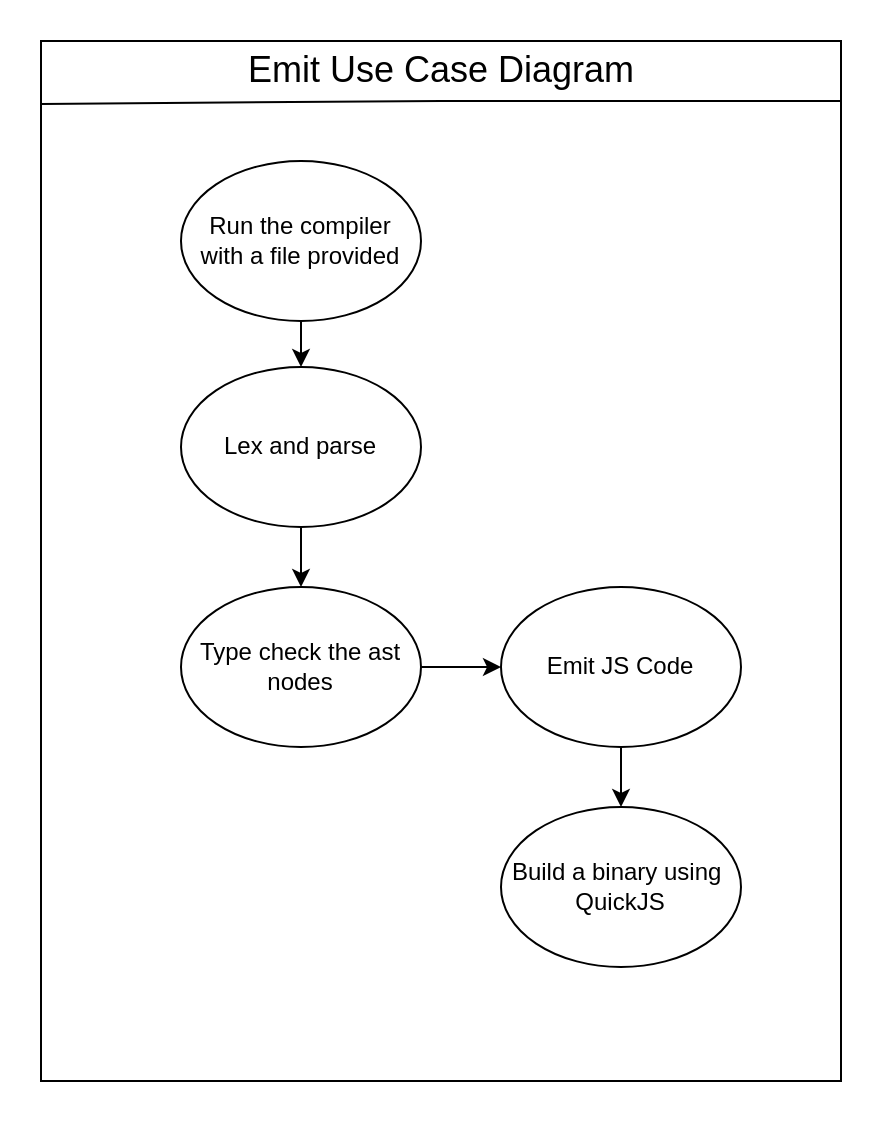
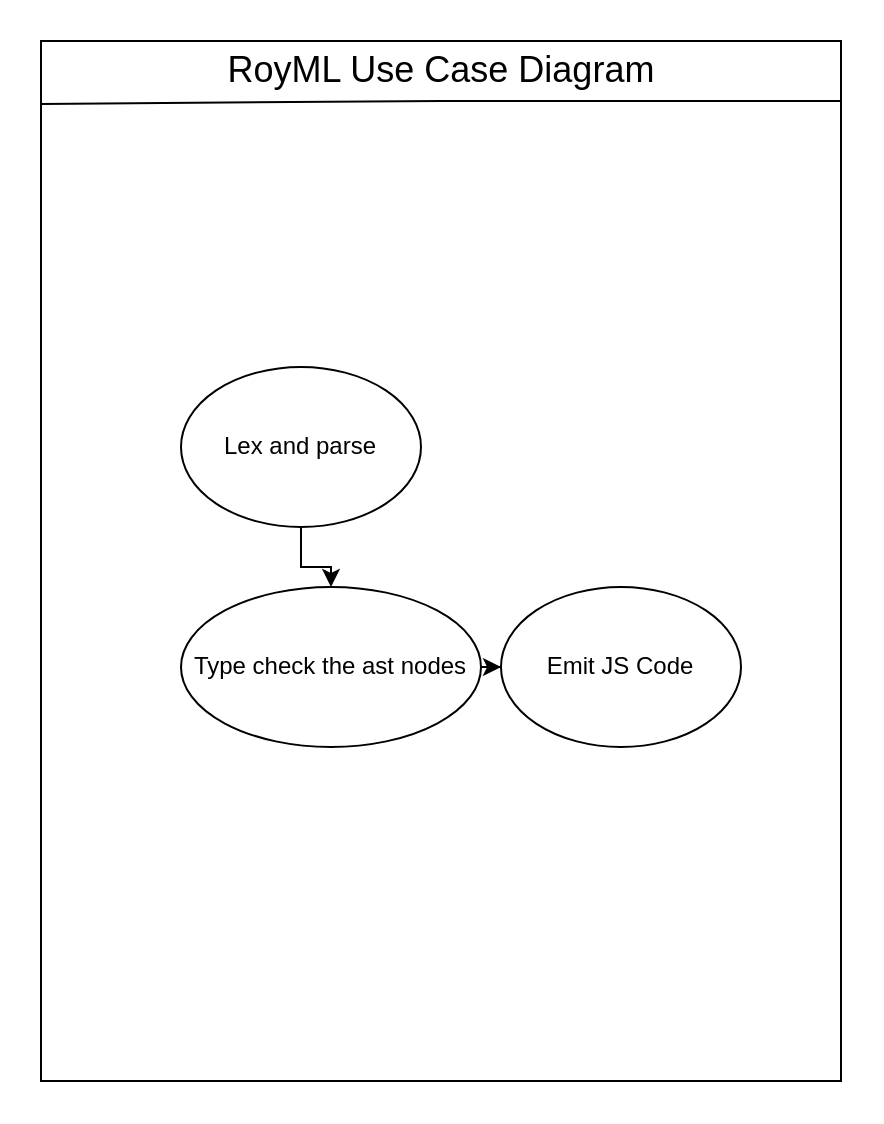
(442, 71) -> (442, 71)
(301, 241) -> none
(301, 351) -> none
(301, 667) -> (331, 667)
(621, 784) -> none
(621, 887) -> none
